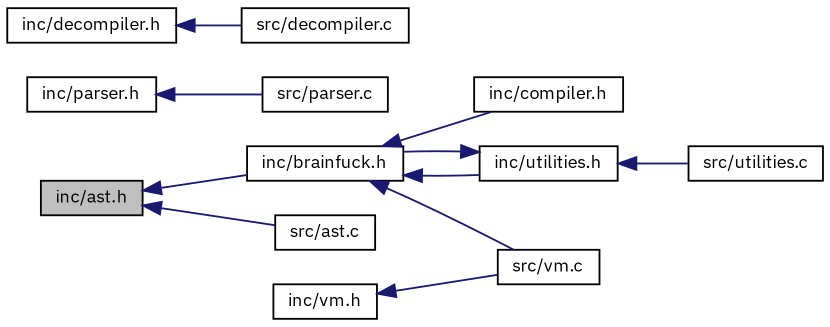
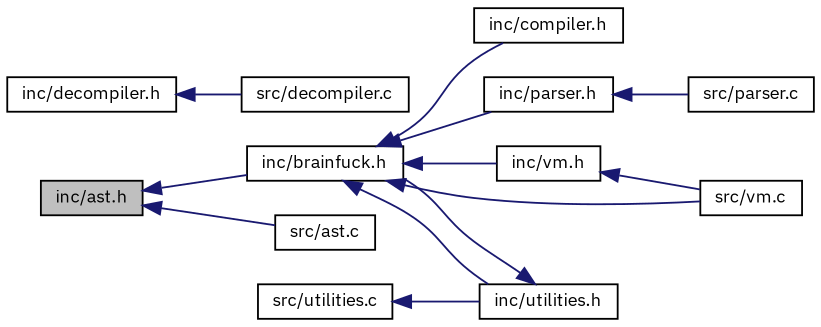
none -> (446, 126)
none -> (459, 164)
(662, 164) -> (445, 302)
